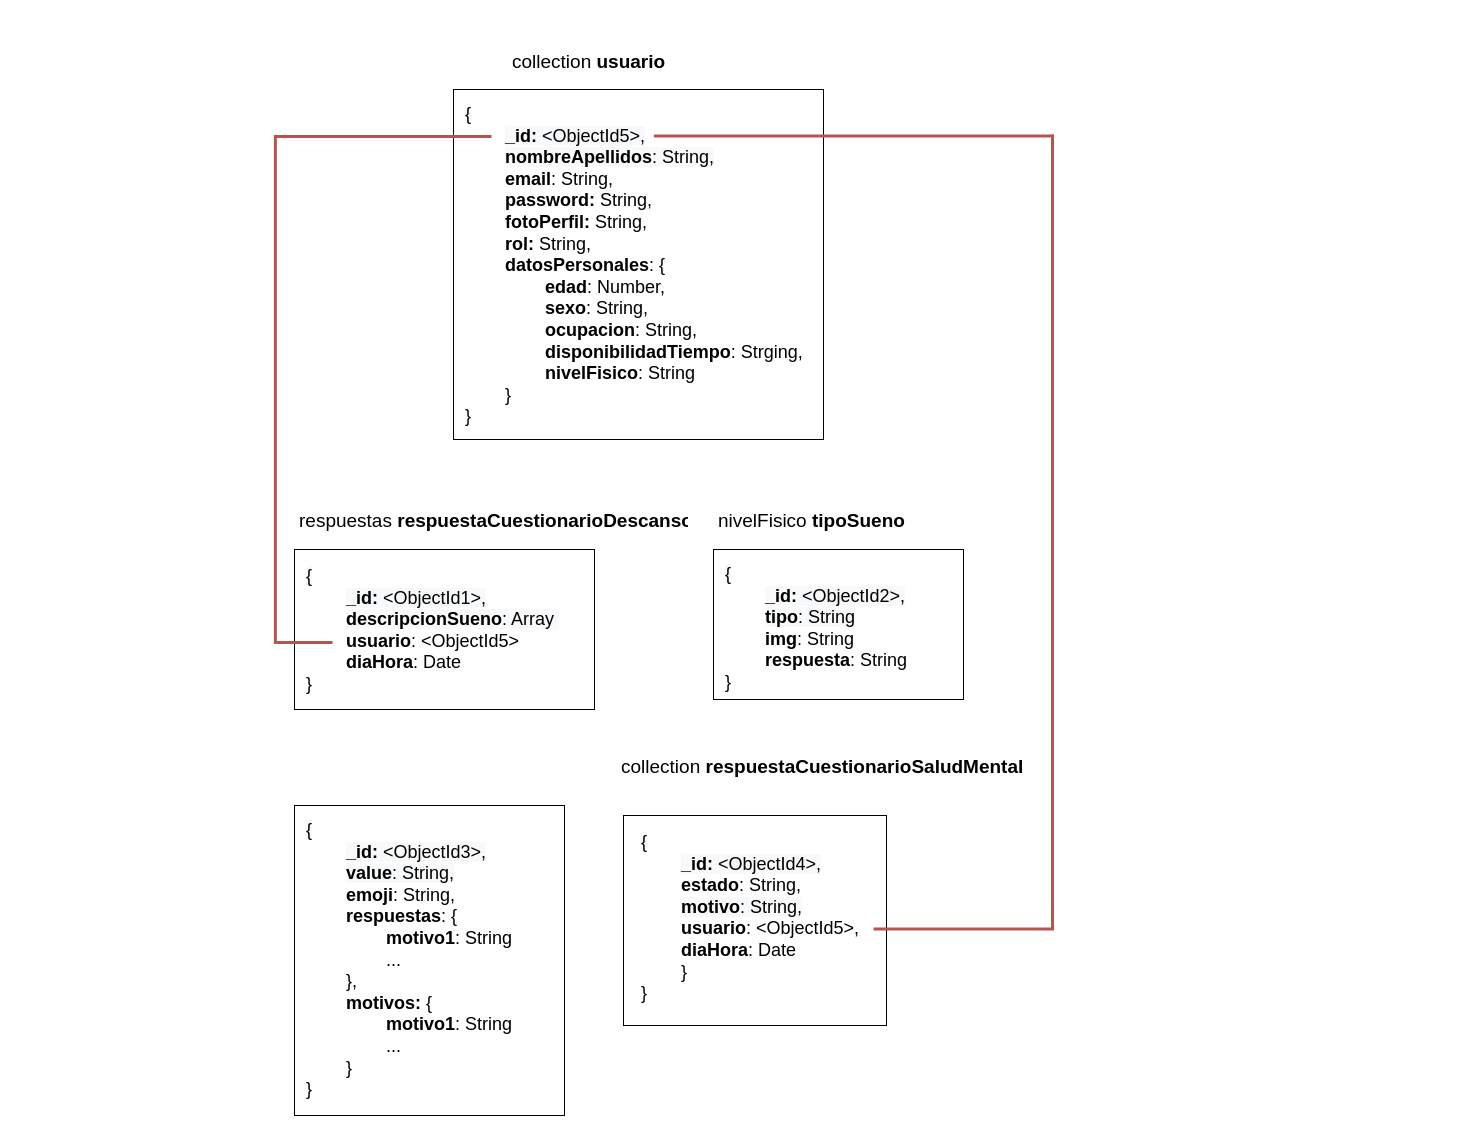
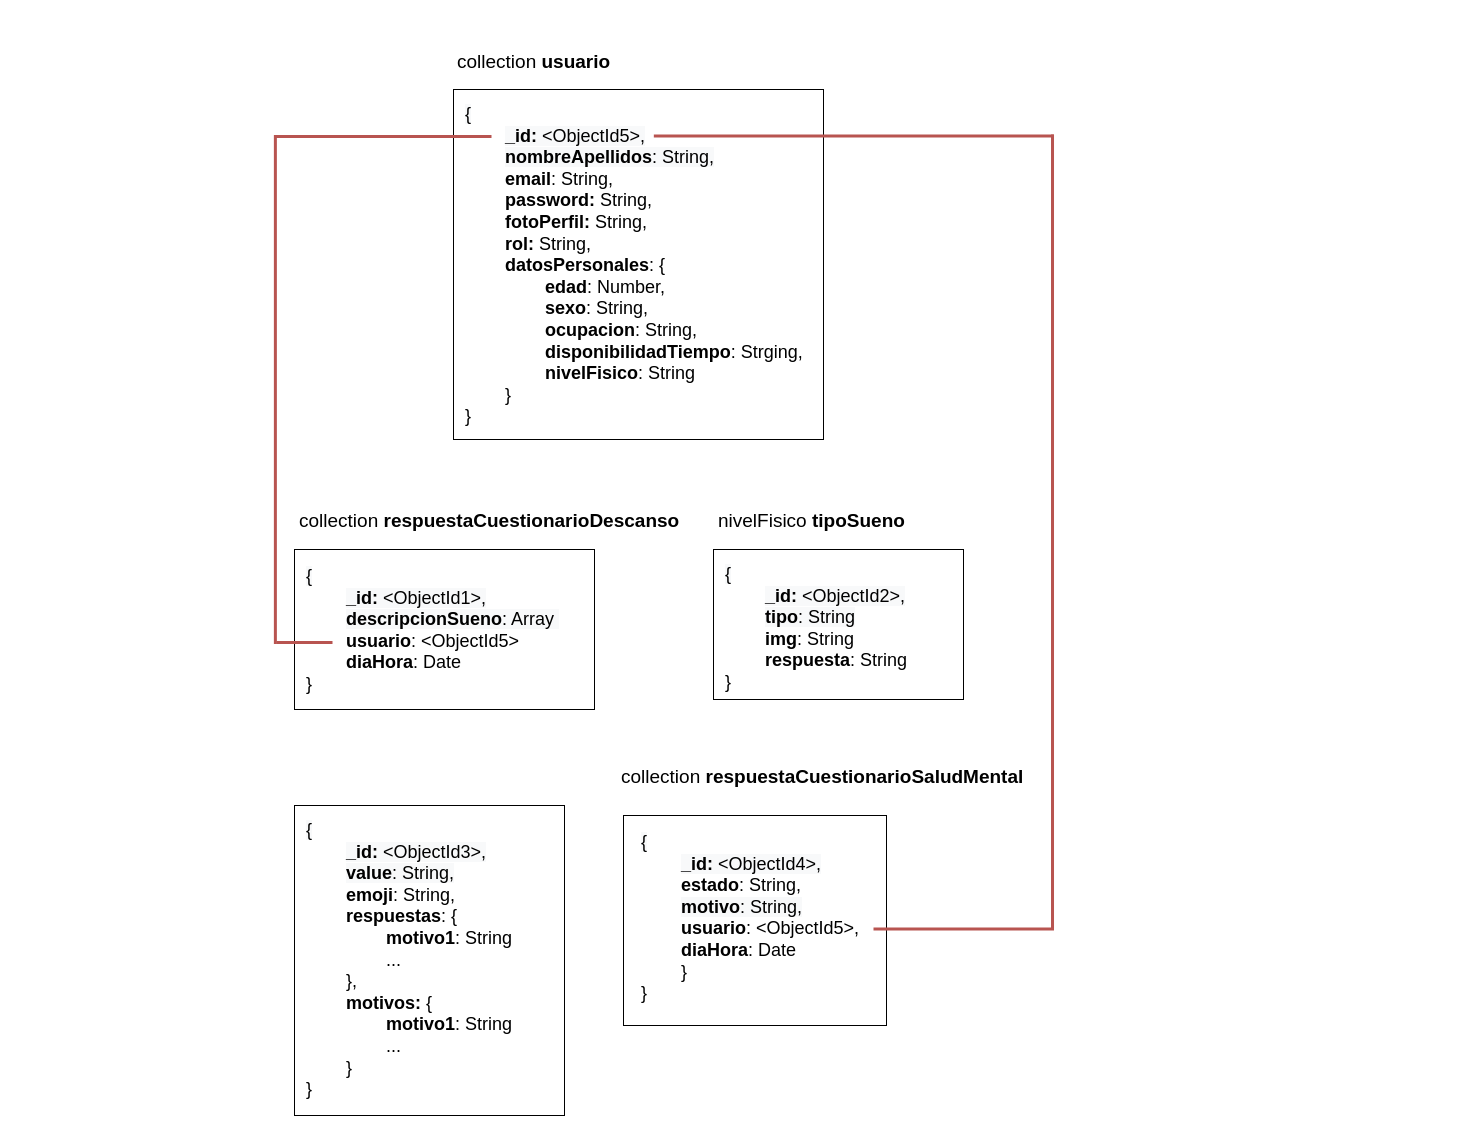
(663, 51) -> (608, 51)
(494, 491) -> (489, 480)
(830, 761) -> (830, 771)
